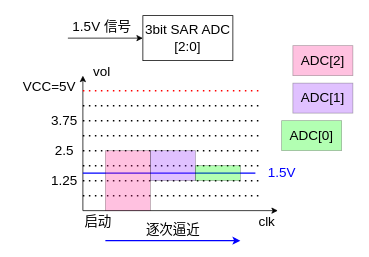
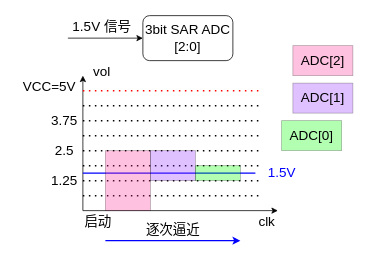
(188, 38) -> (188, 38)
